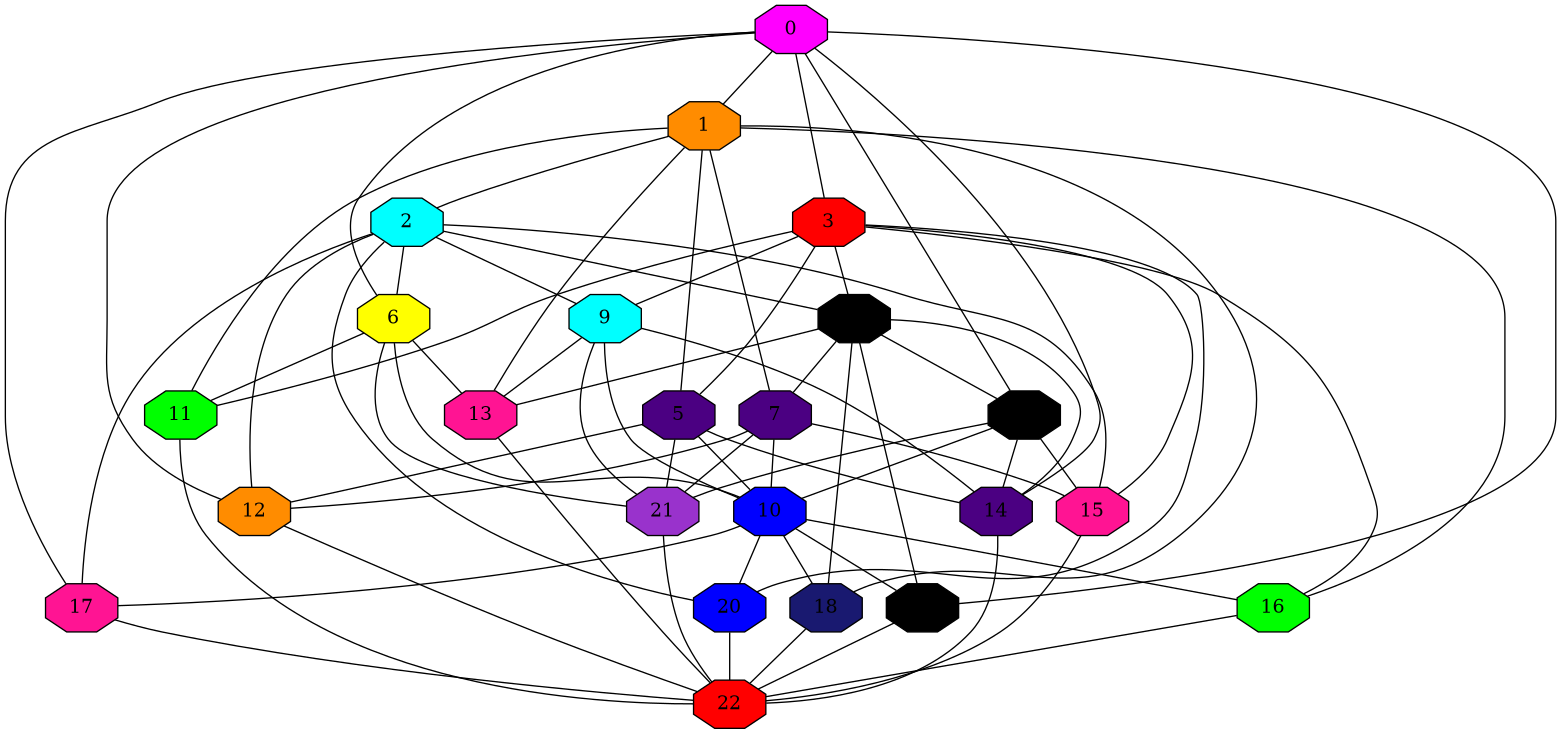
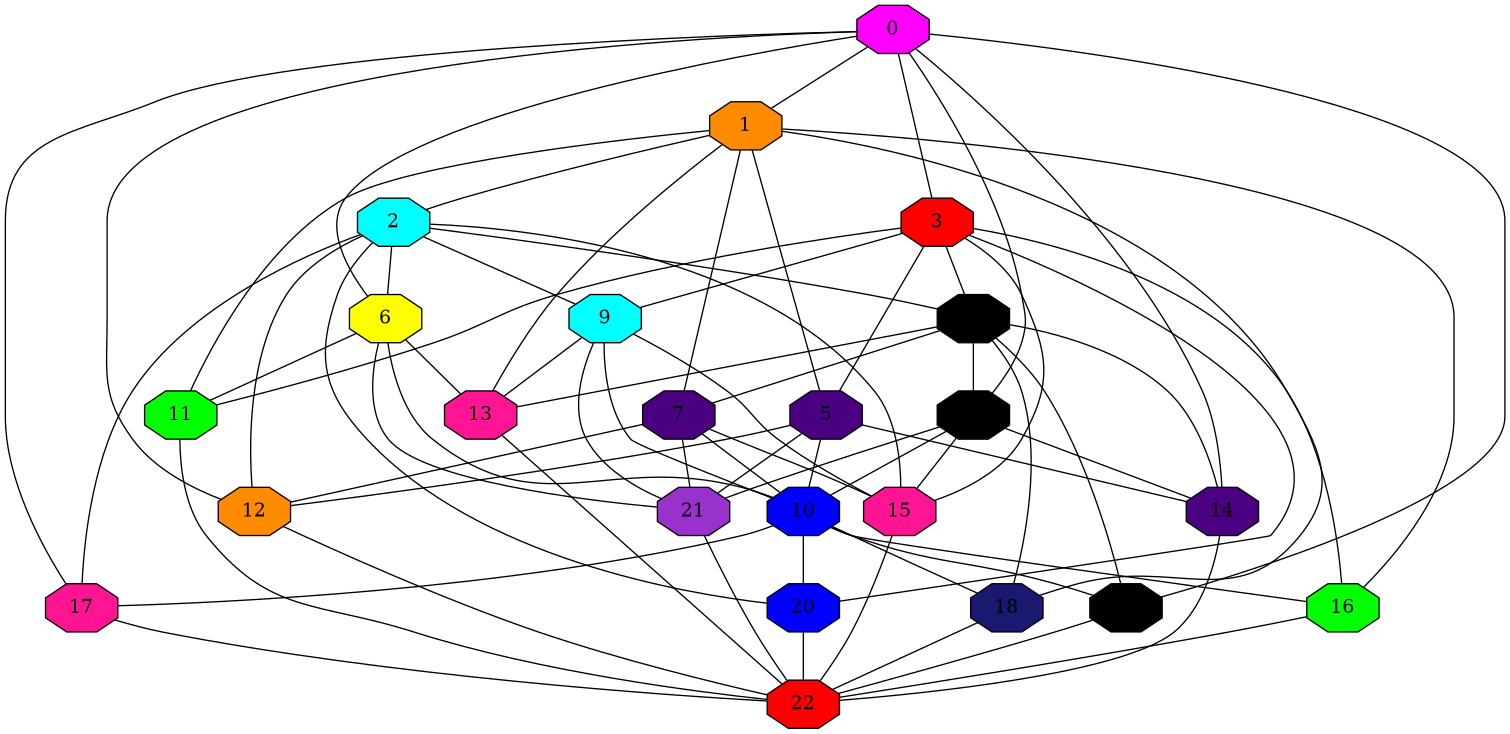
(818, 389) -> (752, 415)
